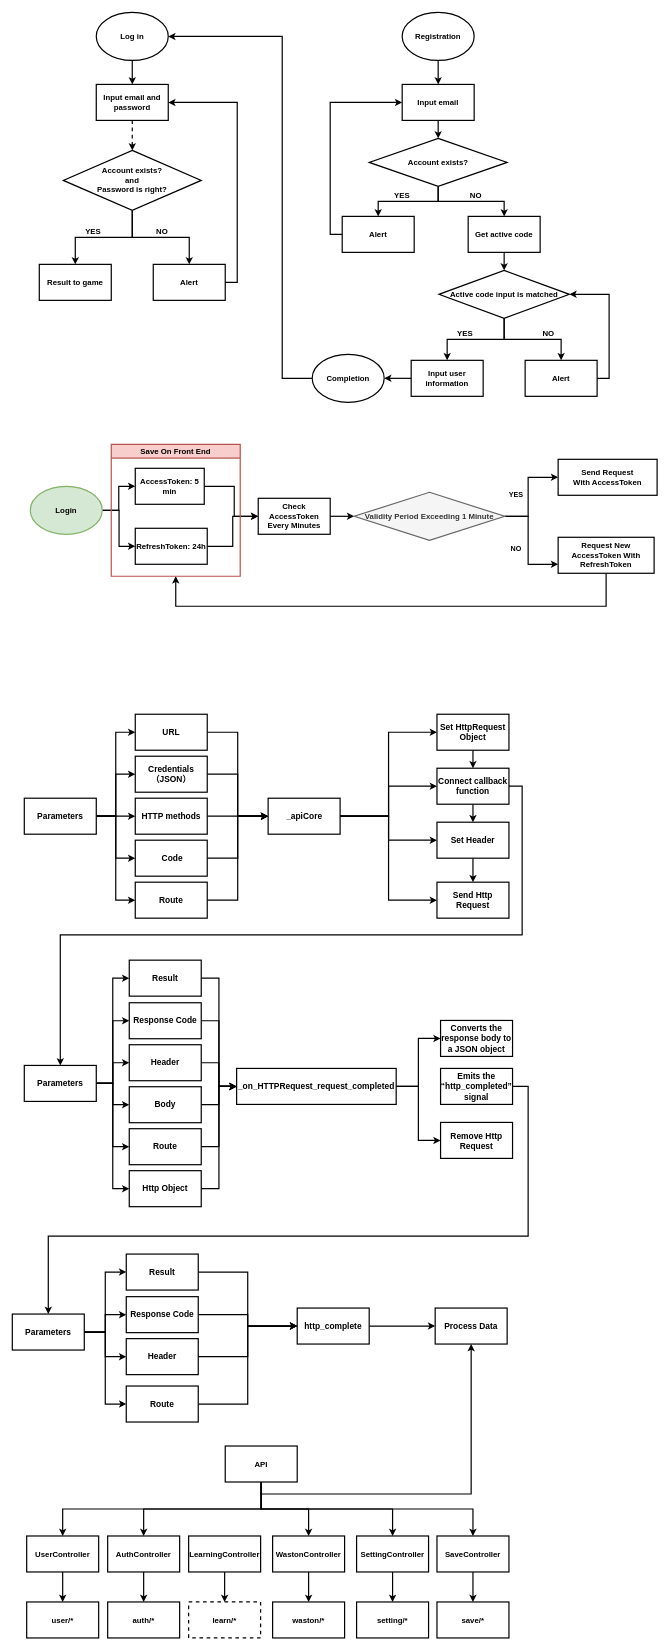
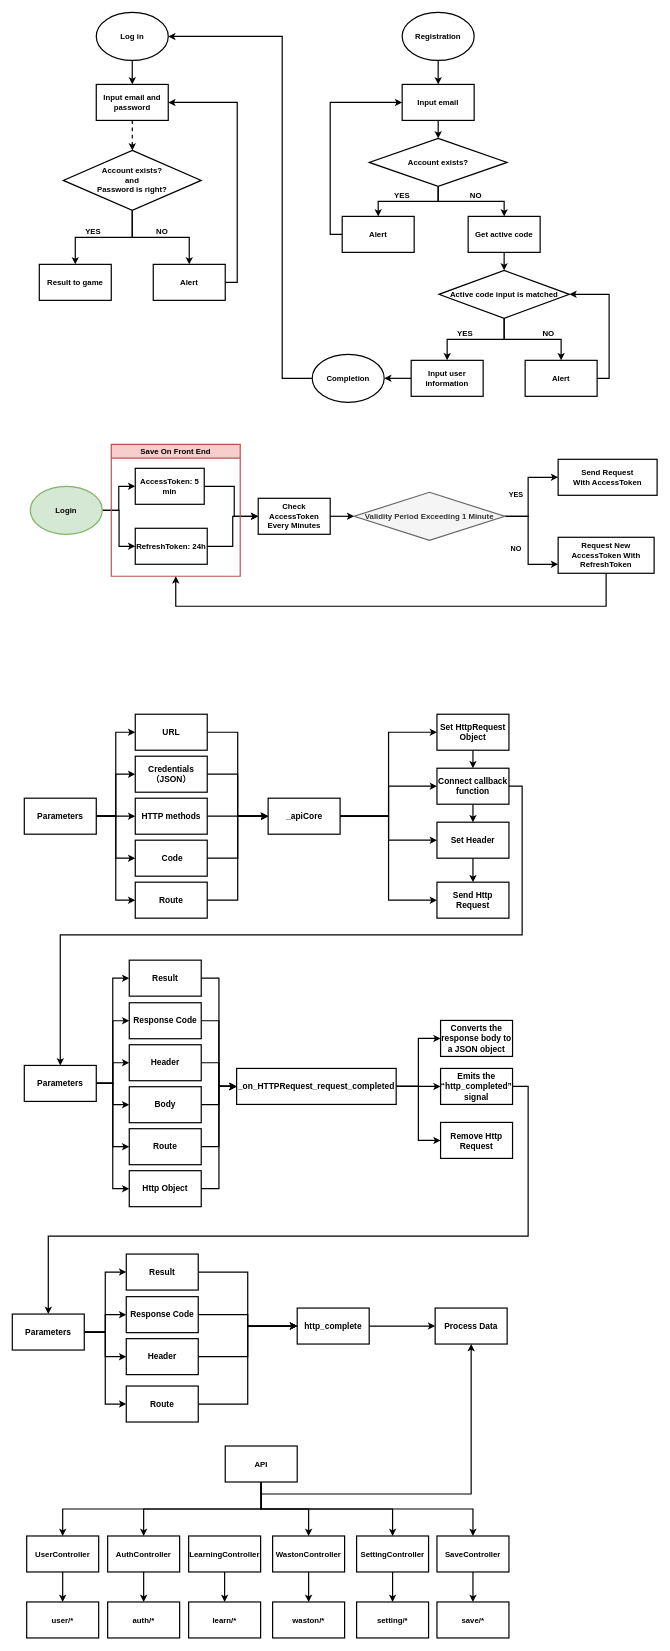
none -> (428, 1087)
(225, 1620) -> (225, 1620)
